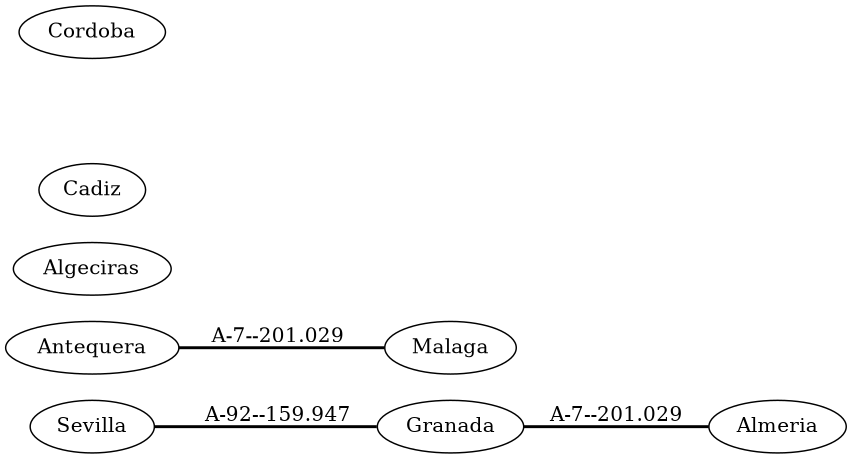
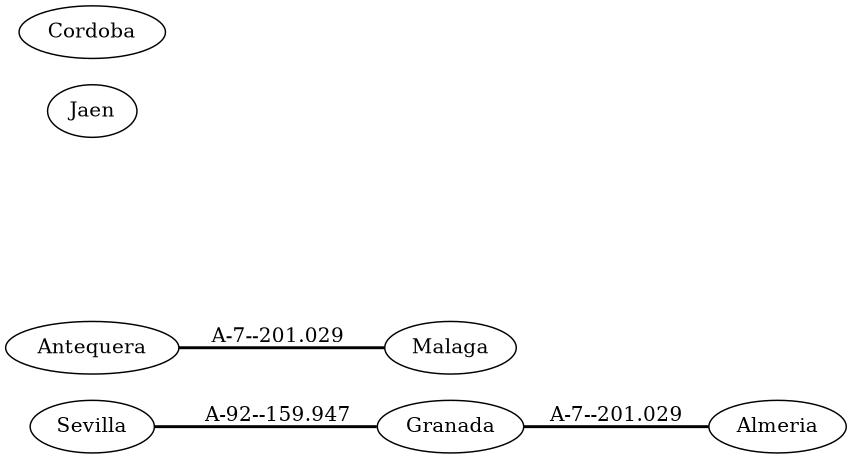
none -> (92, 111)
(92, 190) -> none
(92, 269) -> none
